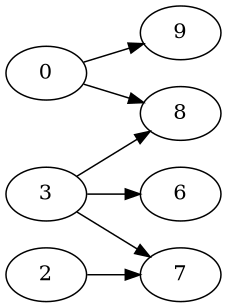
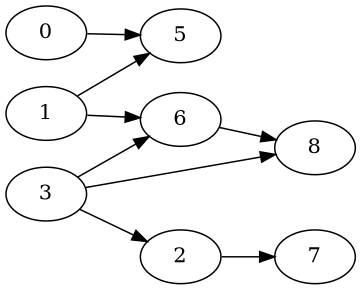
(181, 33) -> (181, 36)
(106, 91) -> (240, 132)
none -> (46, 113)
(107, 230) -> (107, 222)
